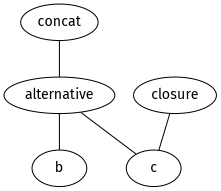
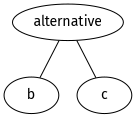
(59, 22) -> none
(175, 95) -> none
